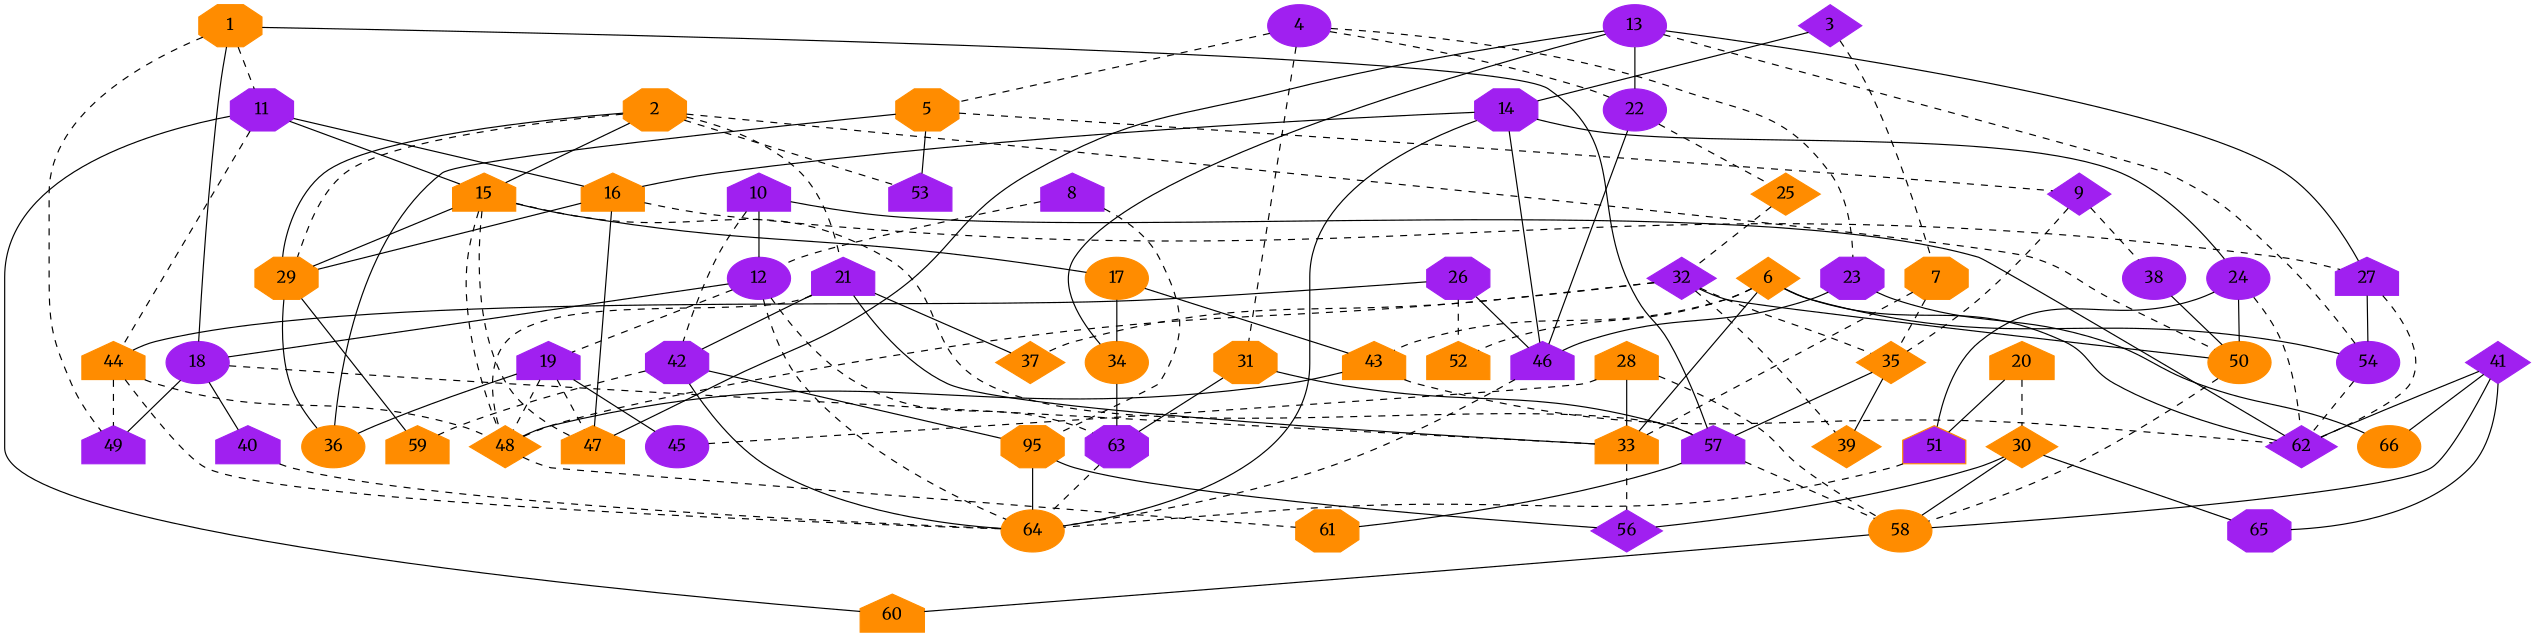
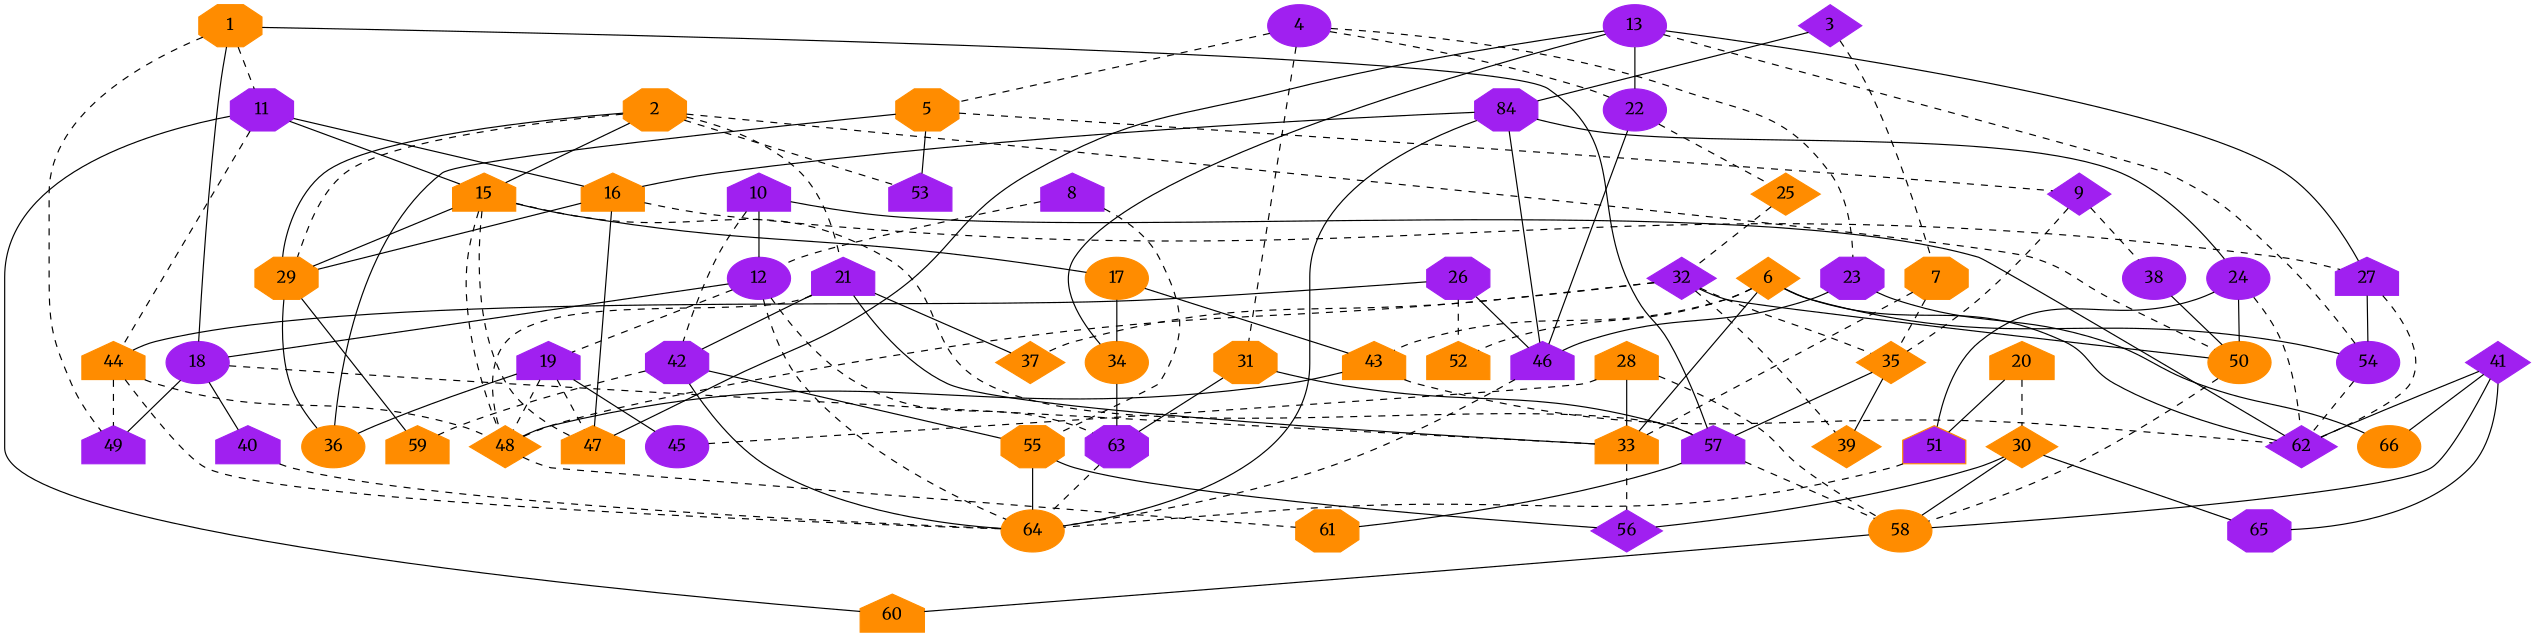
(1506, 110) -> (1506, 110)
(1033, 447) -> (1033, 447)
